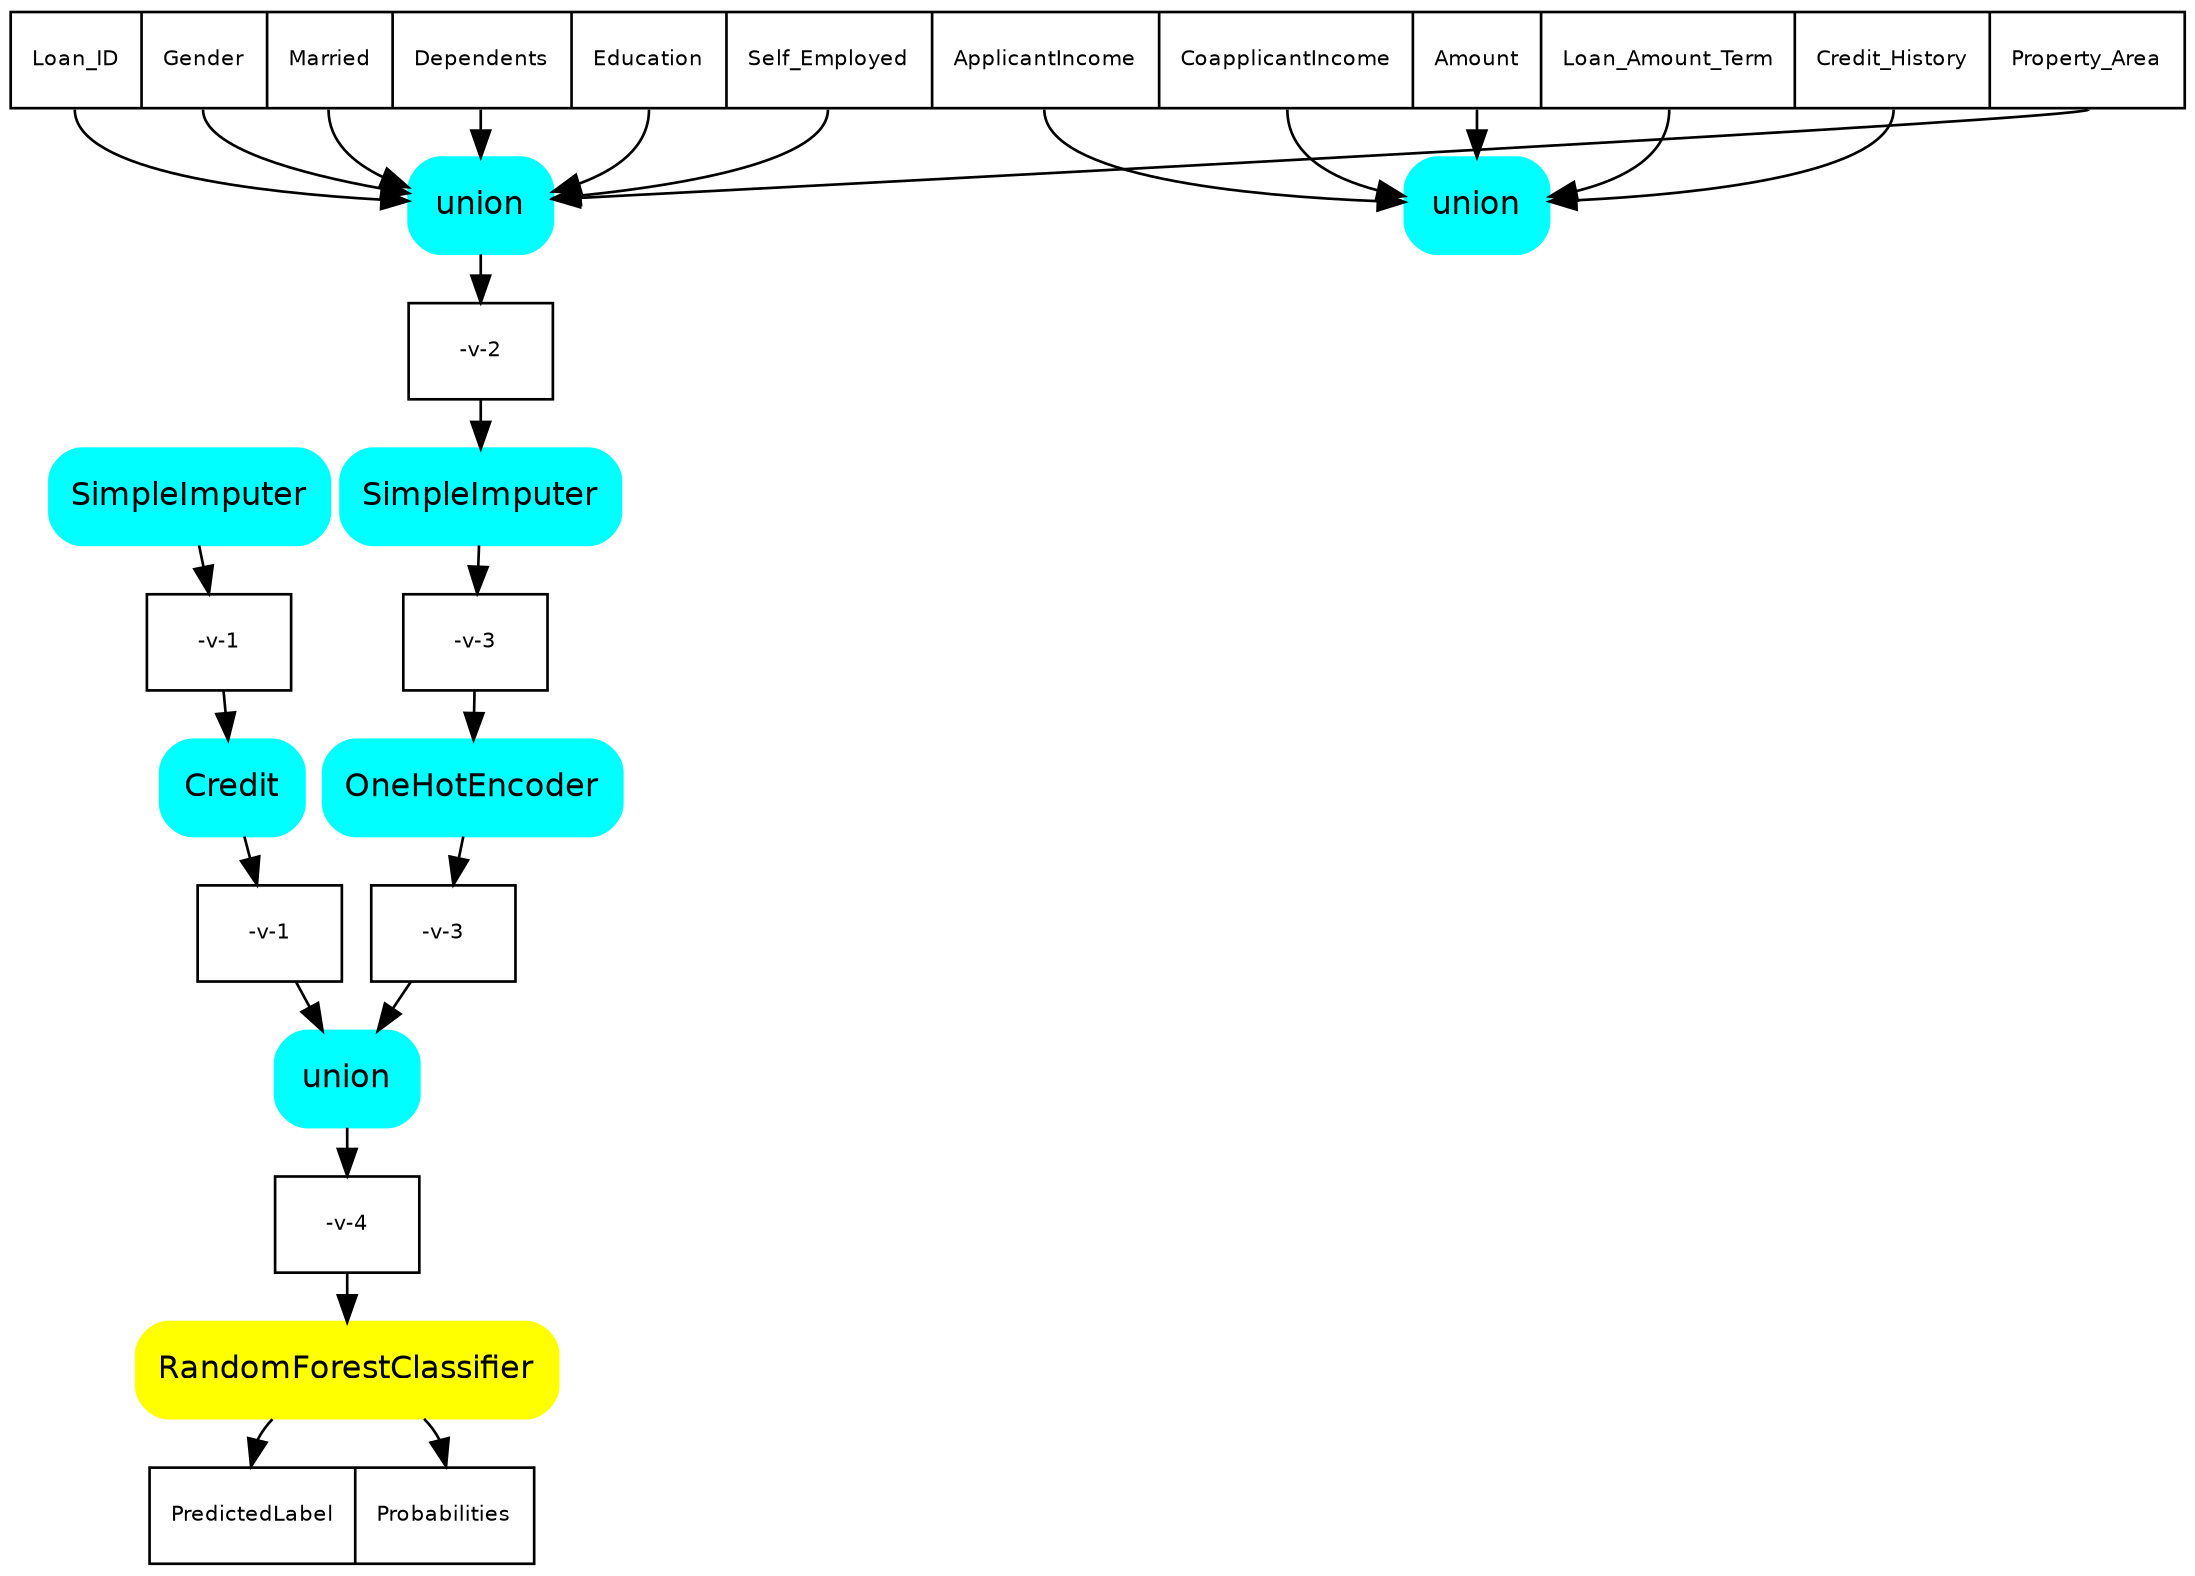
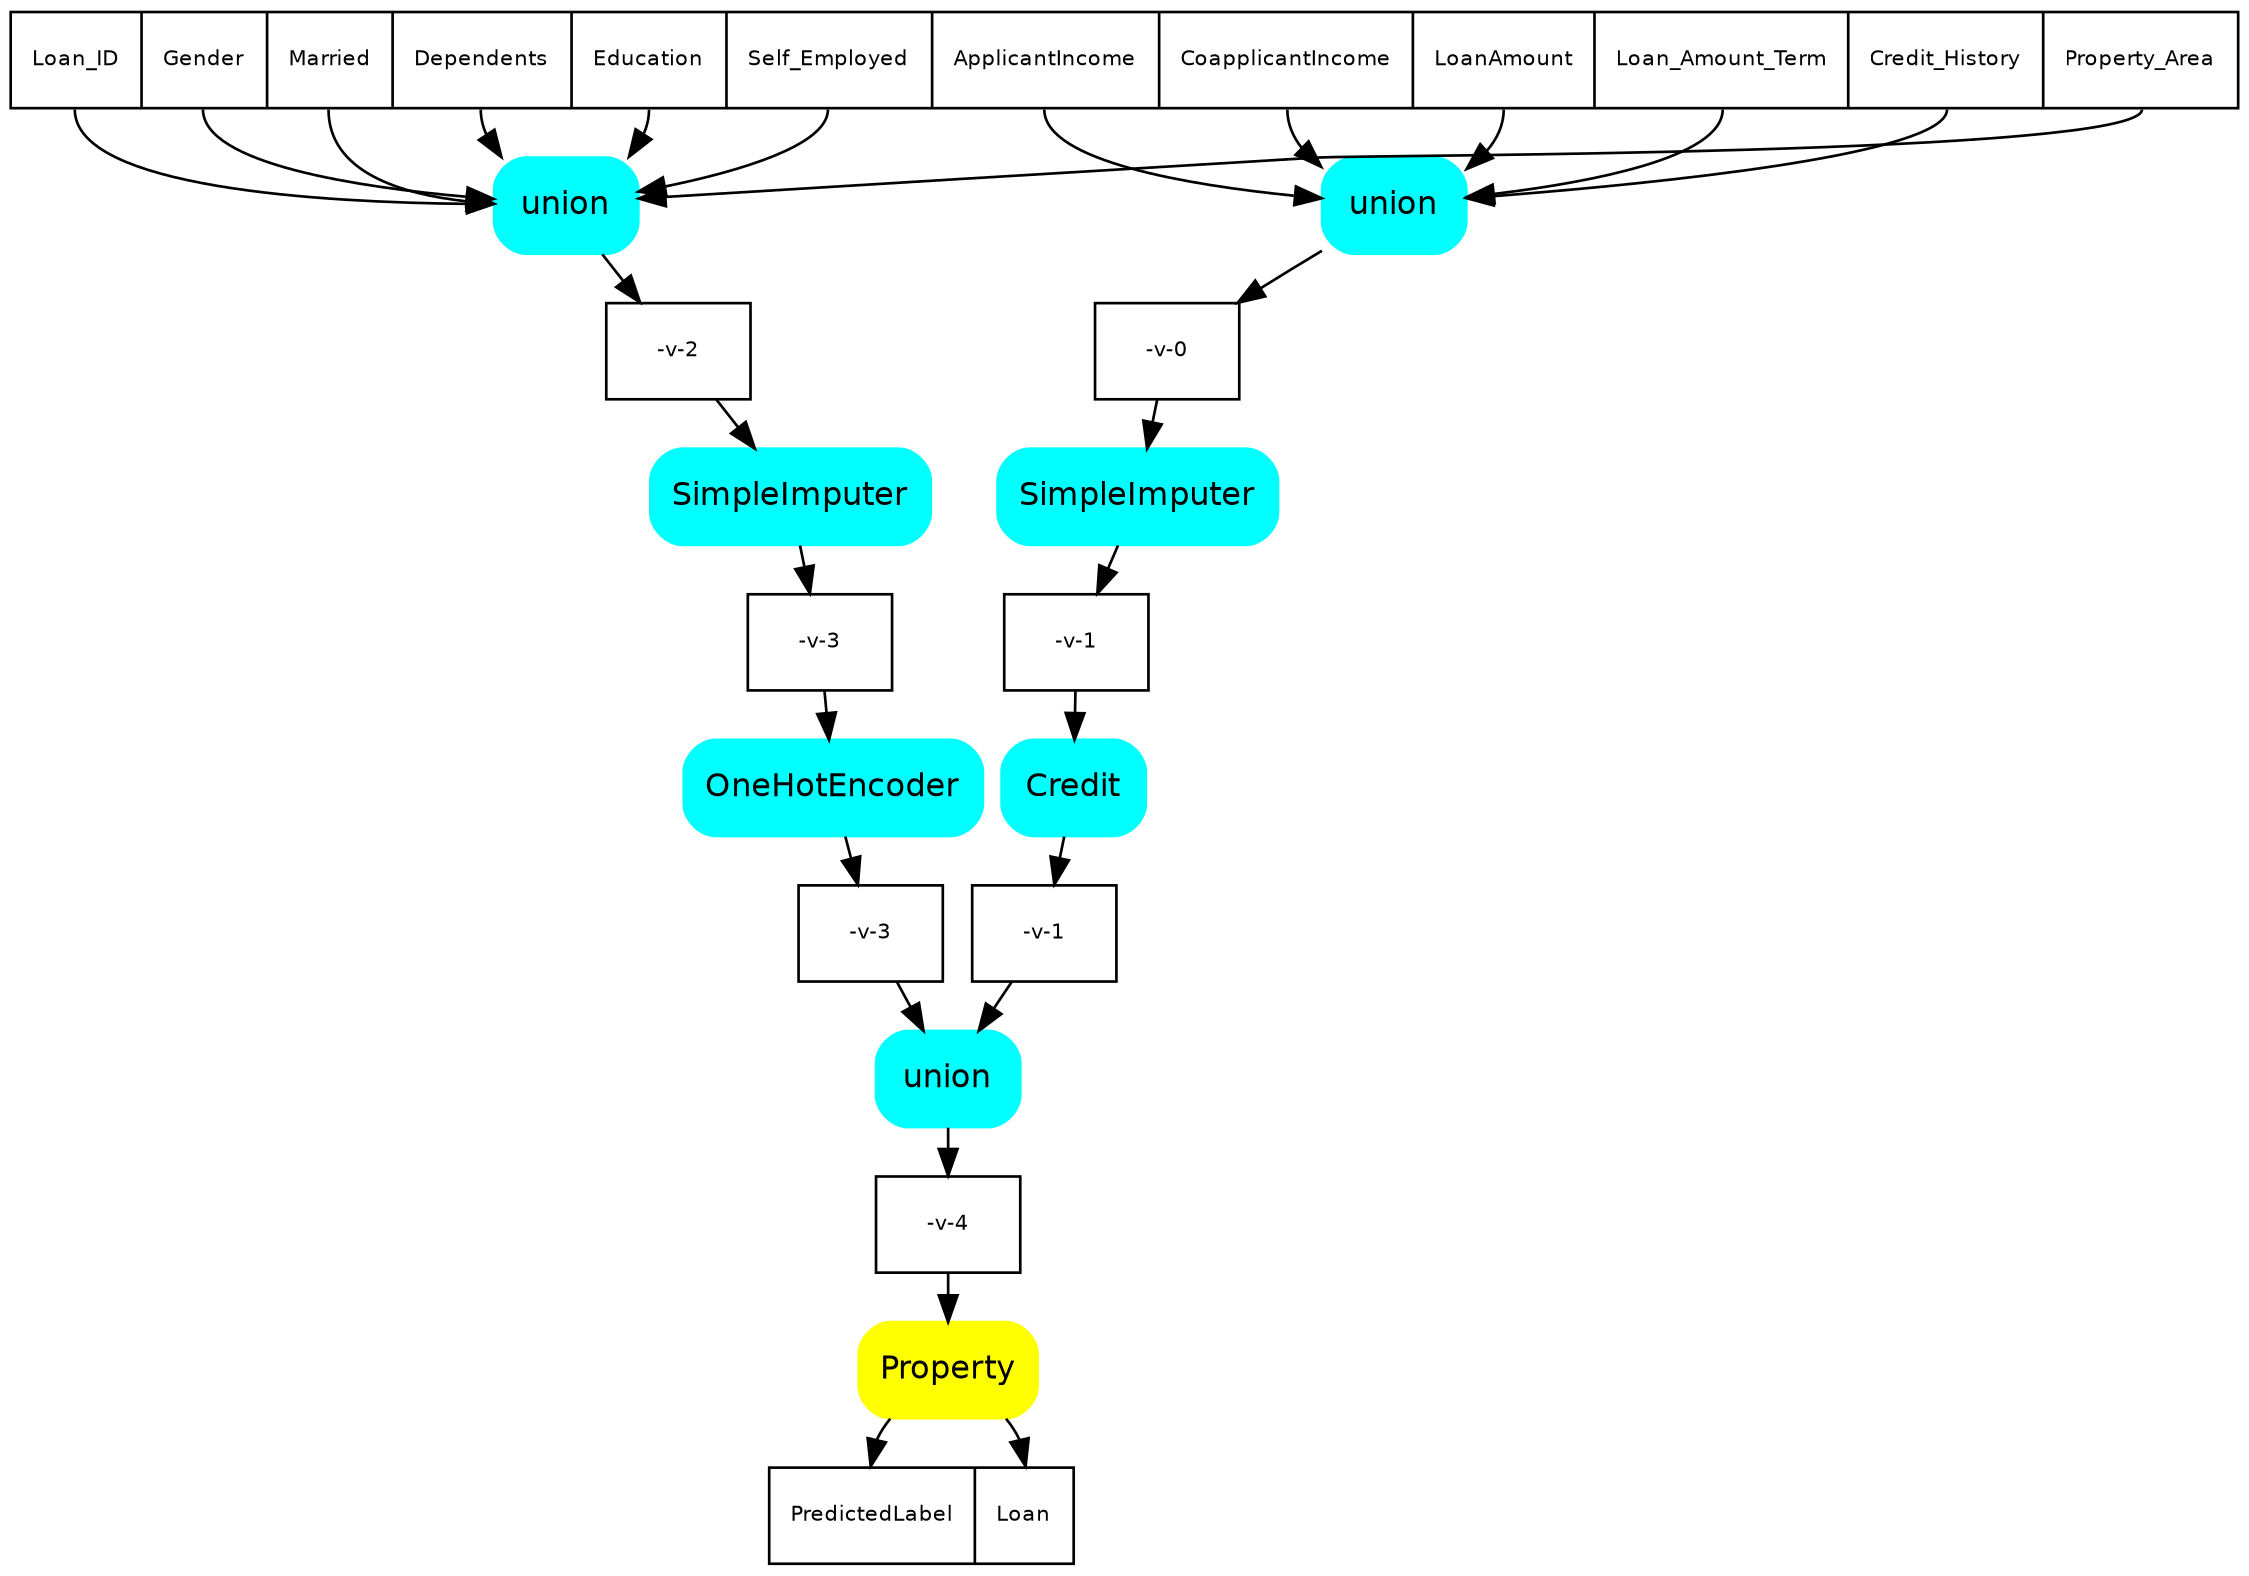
(1477, 59) -> (1504, 59)
none -> (1167, 351)
(347, 1370) -> (948, 1370)
(445, 1514) -> (1024, 1514)
